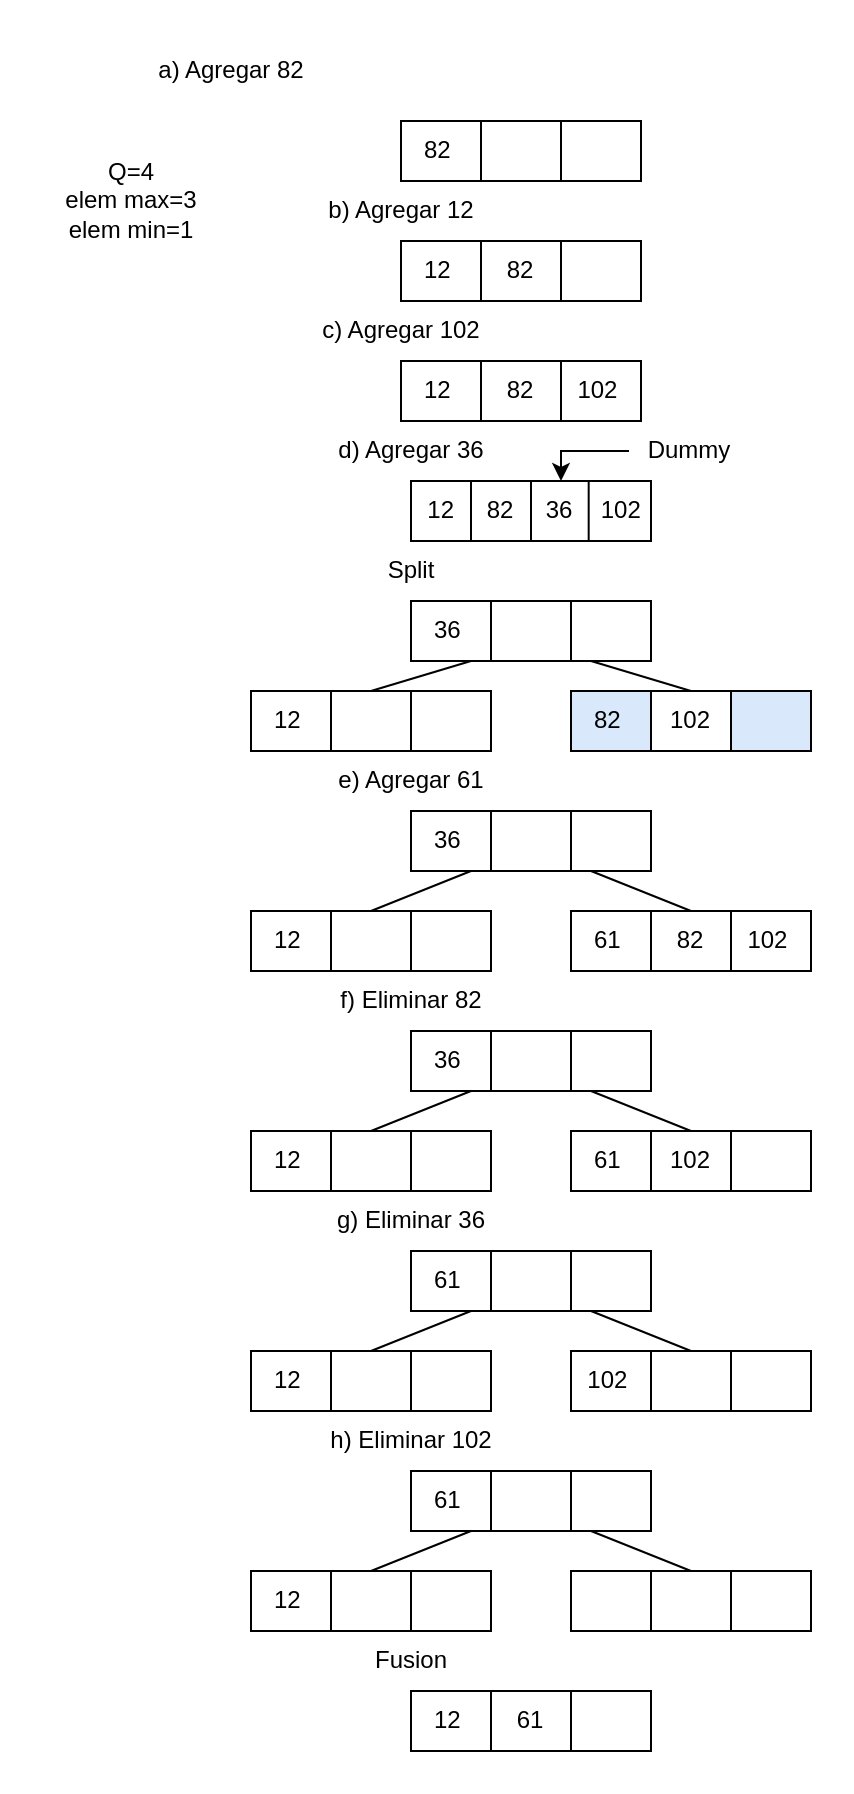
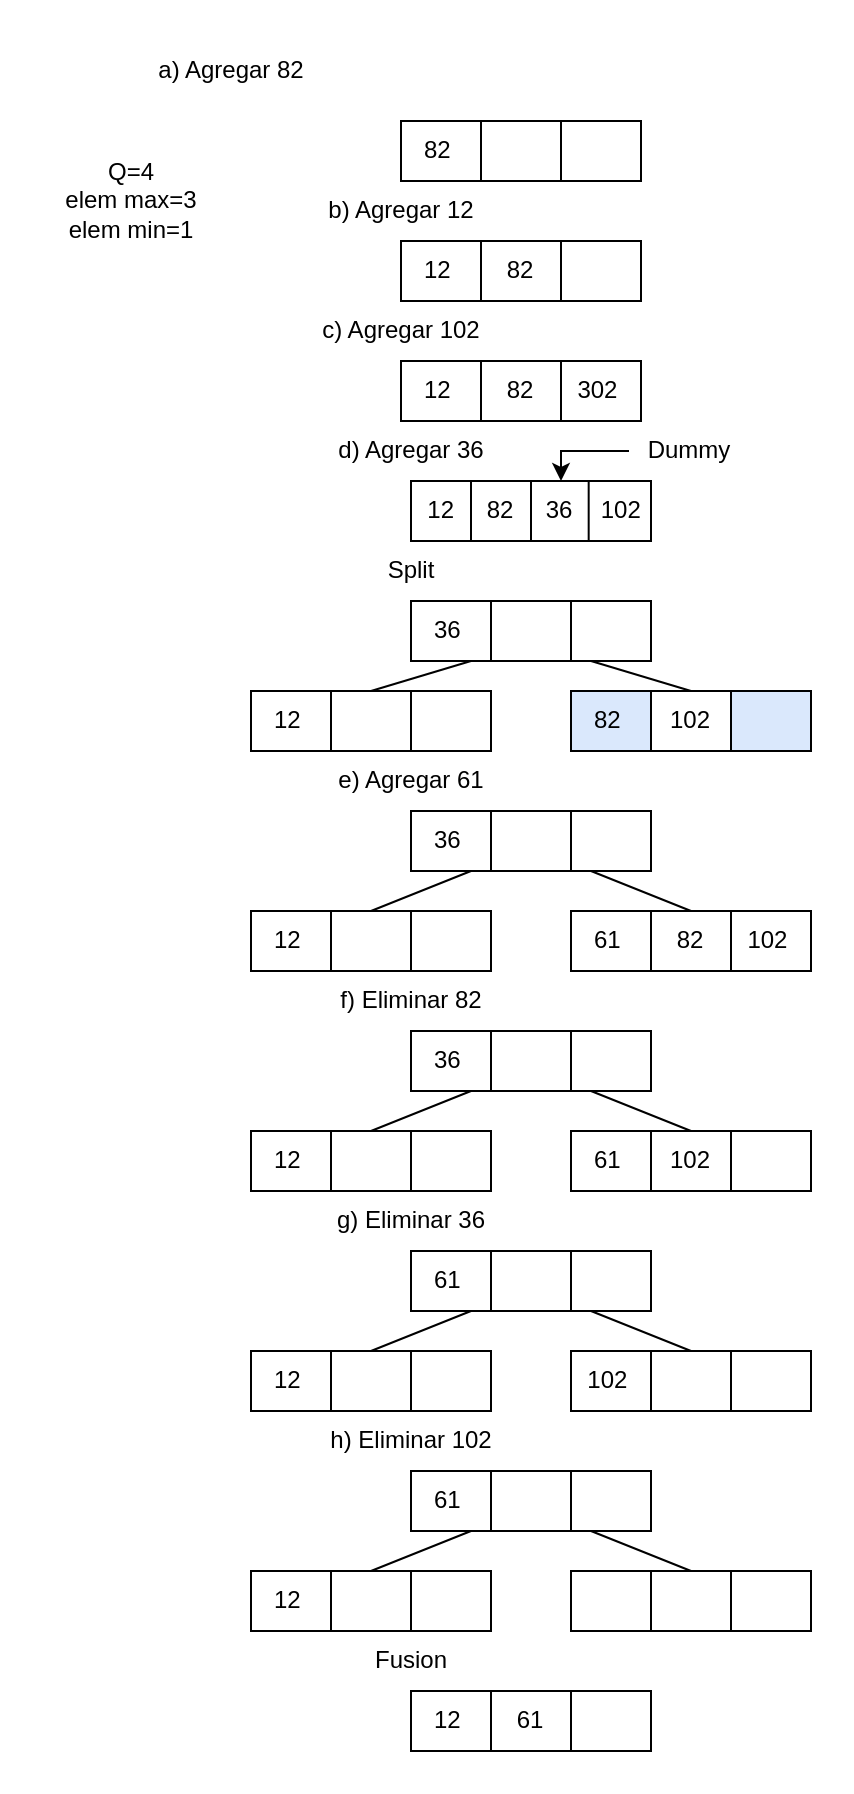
(523, 391) -> (523, 391)
